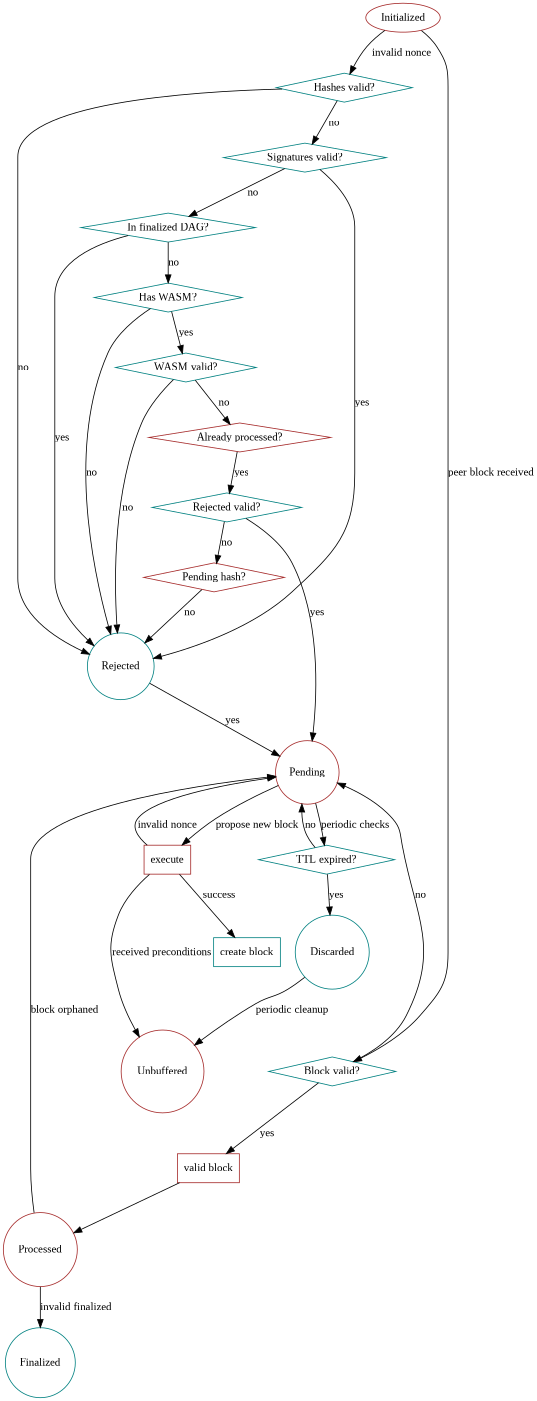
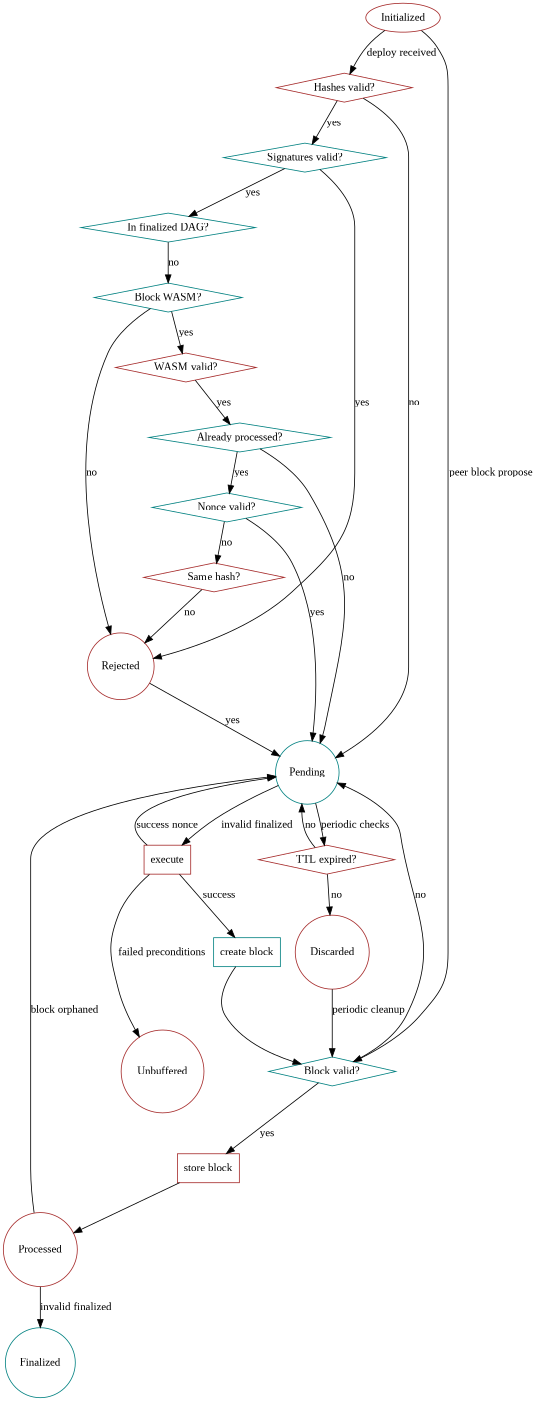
(402, 53) -> (402, 53)
(344, 88) -> (344, 88)
(334, 123) -> (334, 123)
(253, 193) -> (253, 193)
(18, 276) -> (409, 430)
(168, 298) -> (168, 298)
(186, 368) -> (186, 368)
(224, 402) -> (224, 402)
(55, 422) -> none
(240, 437) -> (240, 437)
(491, 472) -> (491, 472)
(122, 496) -> none
(227, 507) -> (227, 507)
(214, 577) -> (214, 577)
none -> (343, 579)
(121, 666) -> (121, 666)
(307, 772) -> (307, 772)
(167, 825) -> (167, 825)
(257, 825) -> (257, 825)
(327, 860) -> (327, 860)
(337, 895) -> (337, 895)
(162, 952) -> (162, 952)
(332, 952) -> (332, 952)
(252, 1006) -> (332, 1019)
none -> (235, 1028)
(208, 1168) -> (208, 1168)
